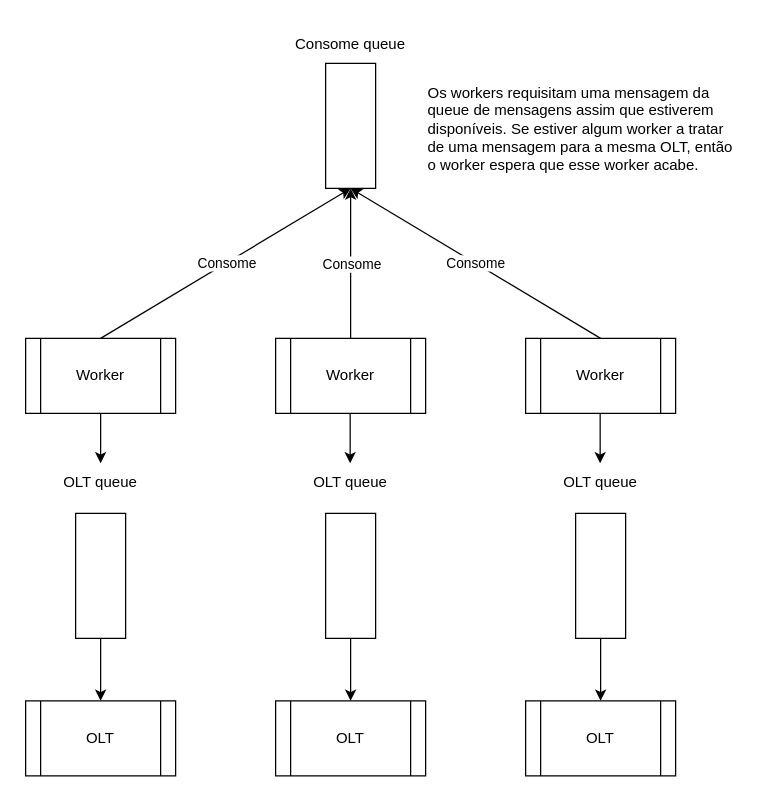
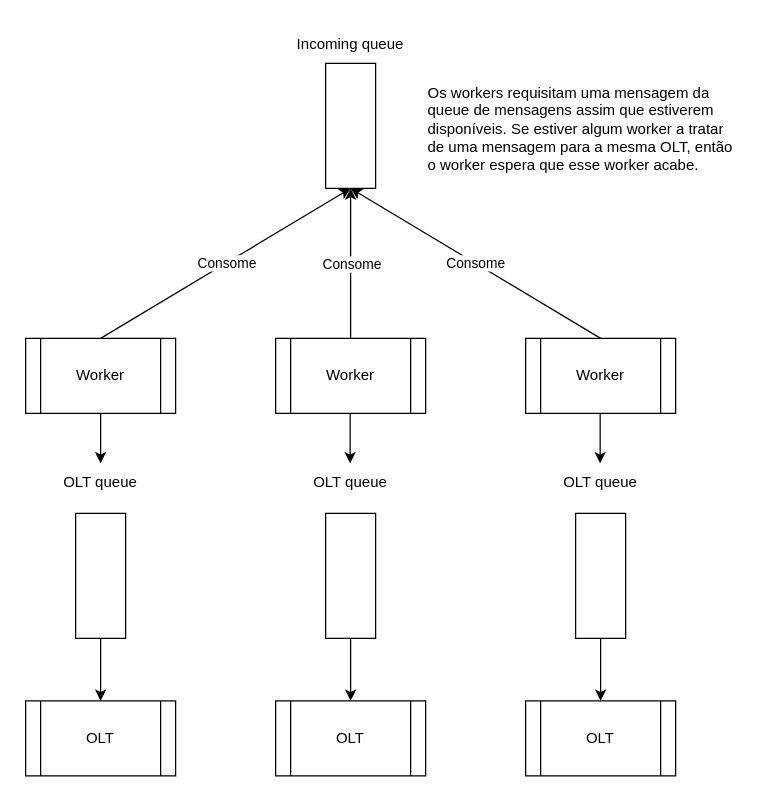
(351, 44) -> (351, 44)
